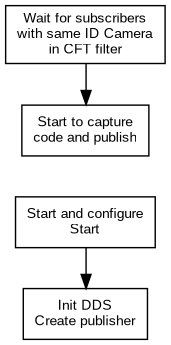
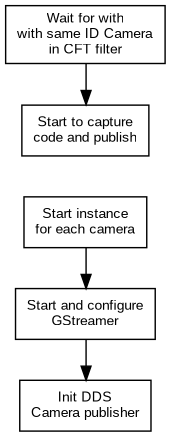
(85, 35) -> (85, 35)
none -> (85, 222)
(85, 222) -> (85, 314)
(85, 314) -> (85, 406)
